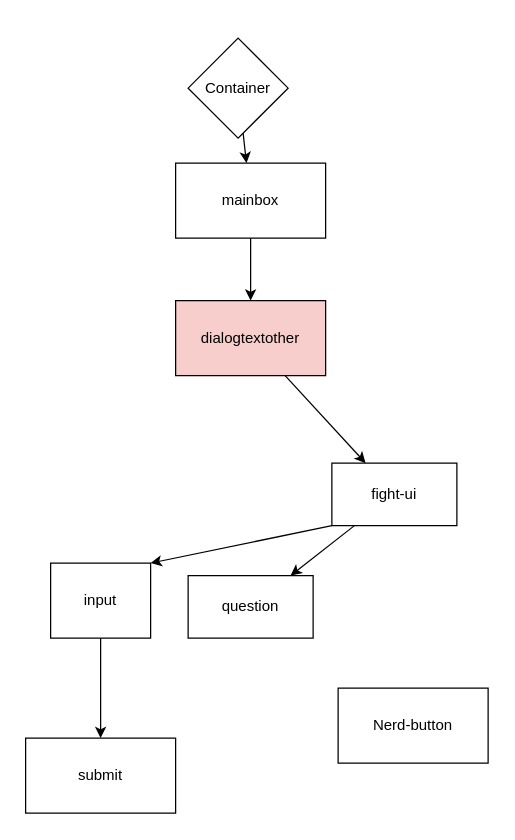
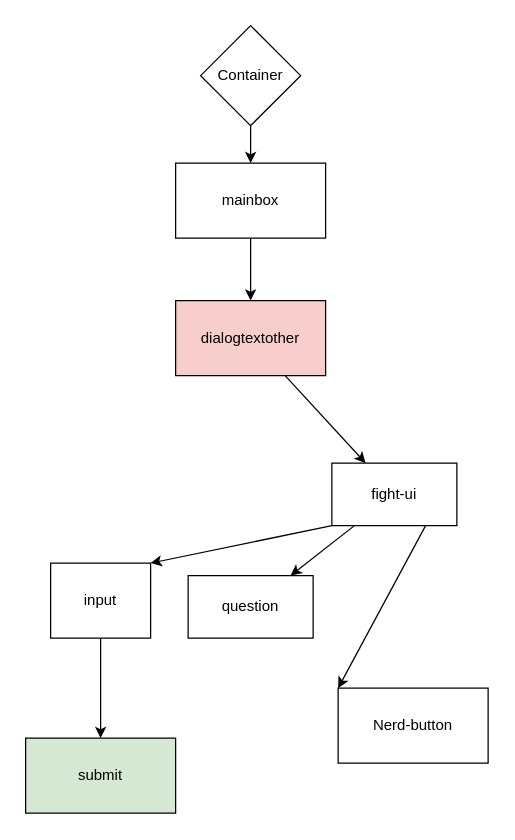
(238, 88) -> (251, 76)
none -> (384, 603)
(101, 776) -> (101, 776)
